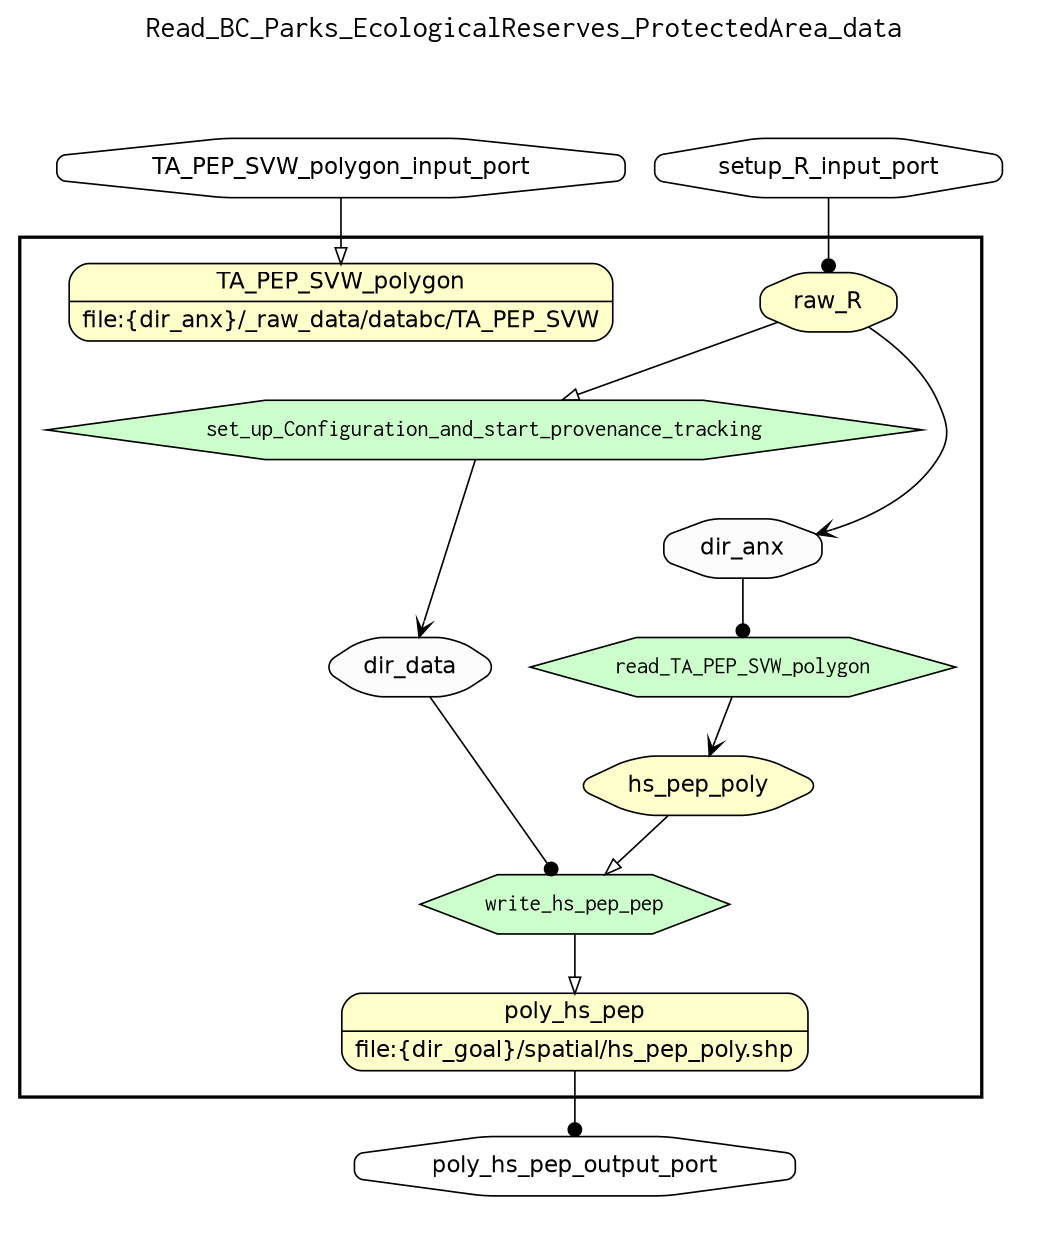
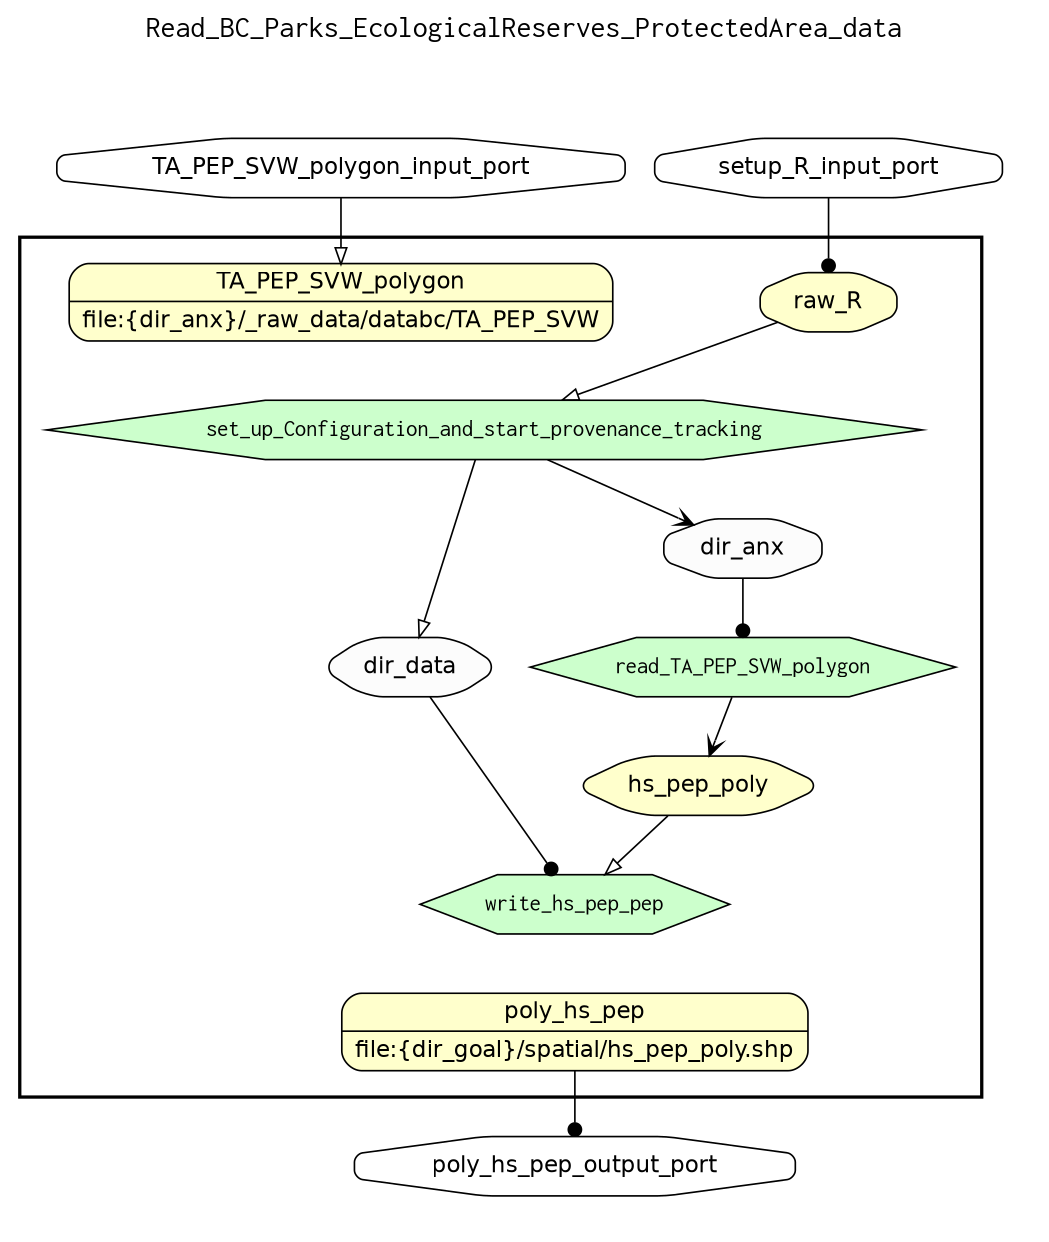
(945, 443) -> (613, 489)
(450, 540) -> (450, 540)
(575, 956) -> none
